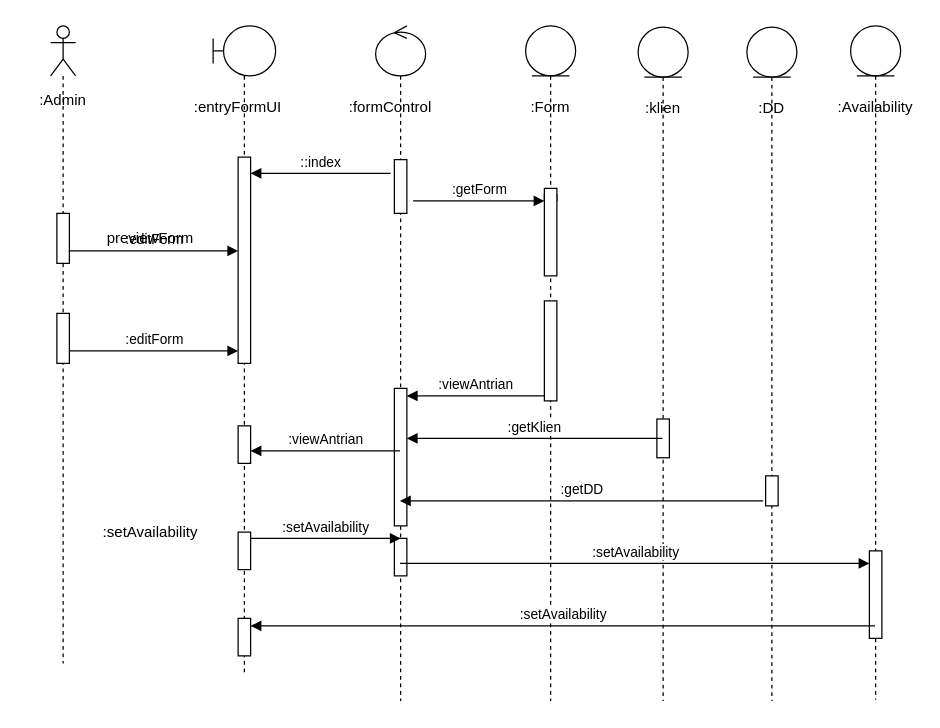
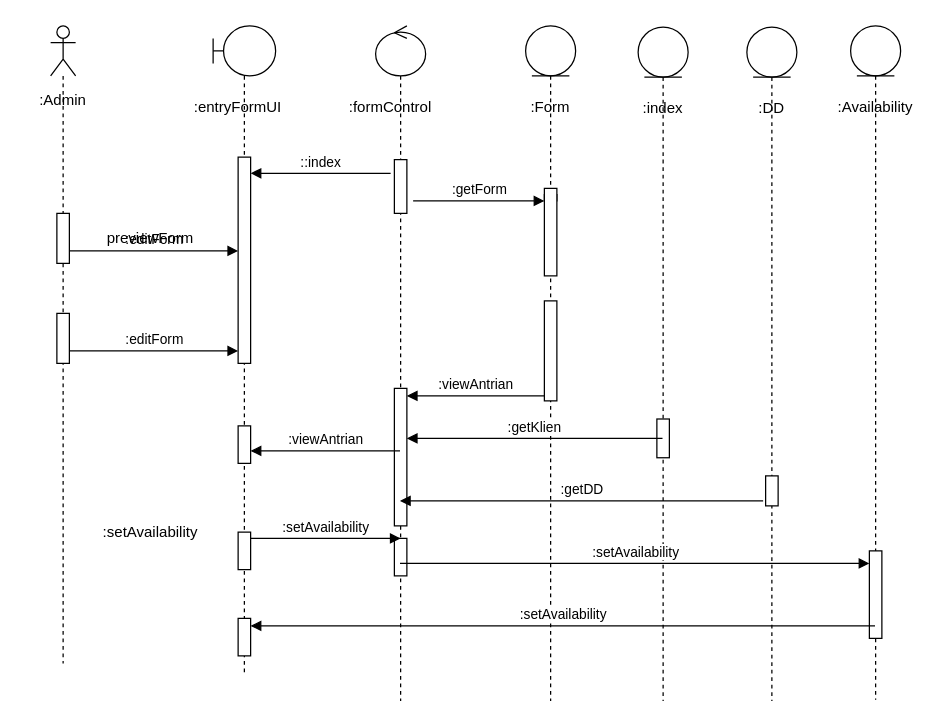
(663, 108) -> (663, 108)
